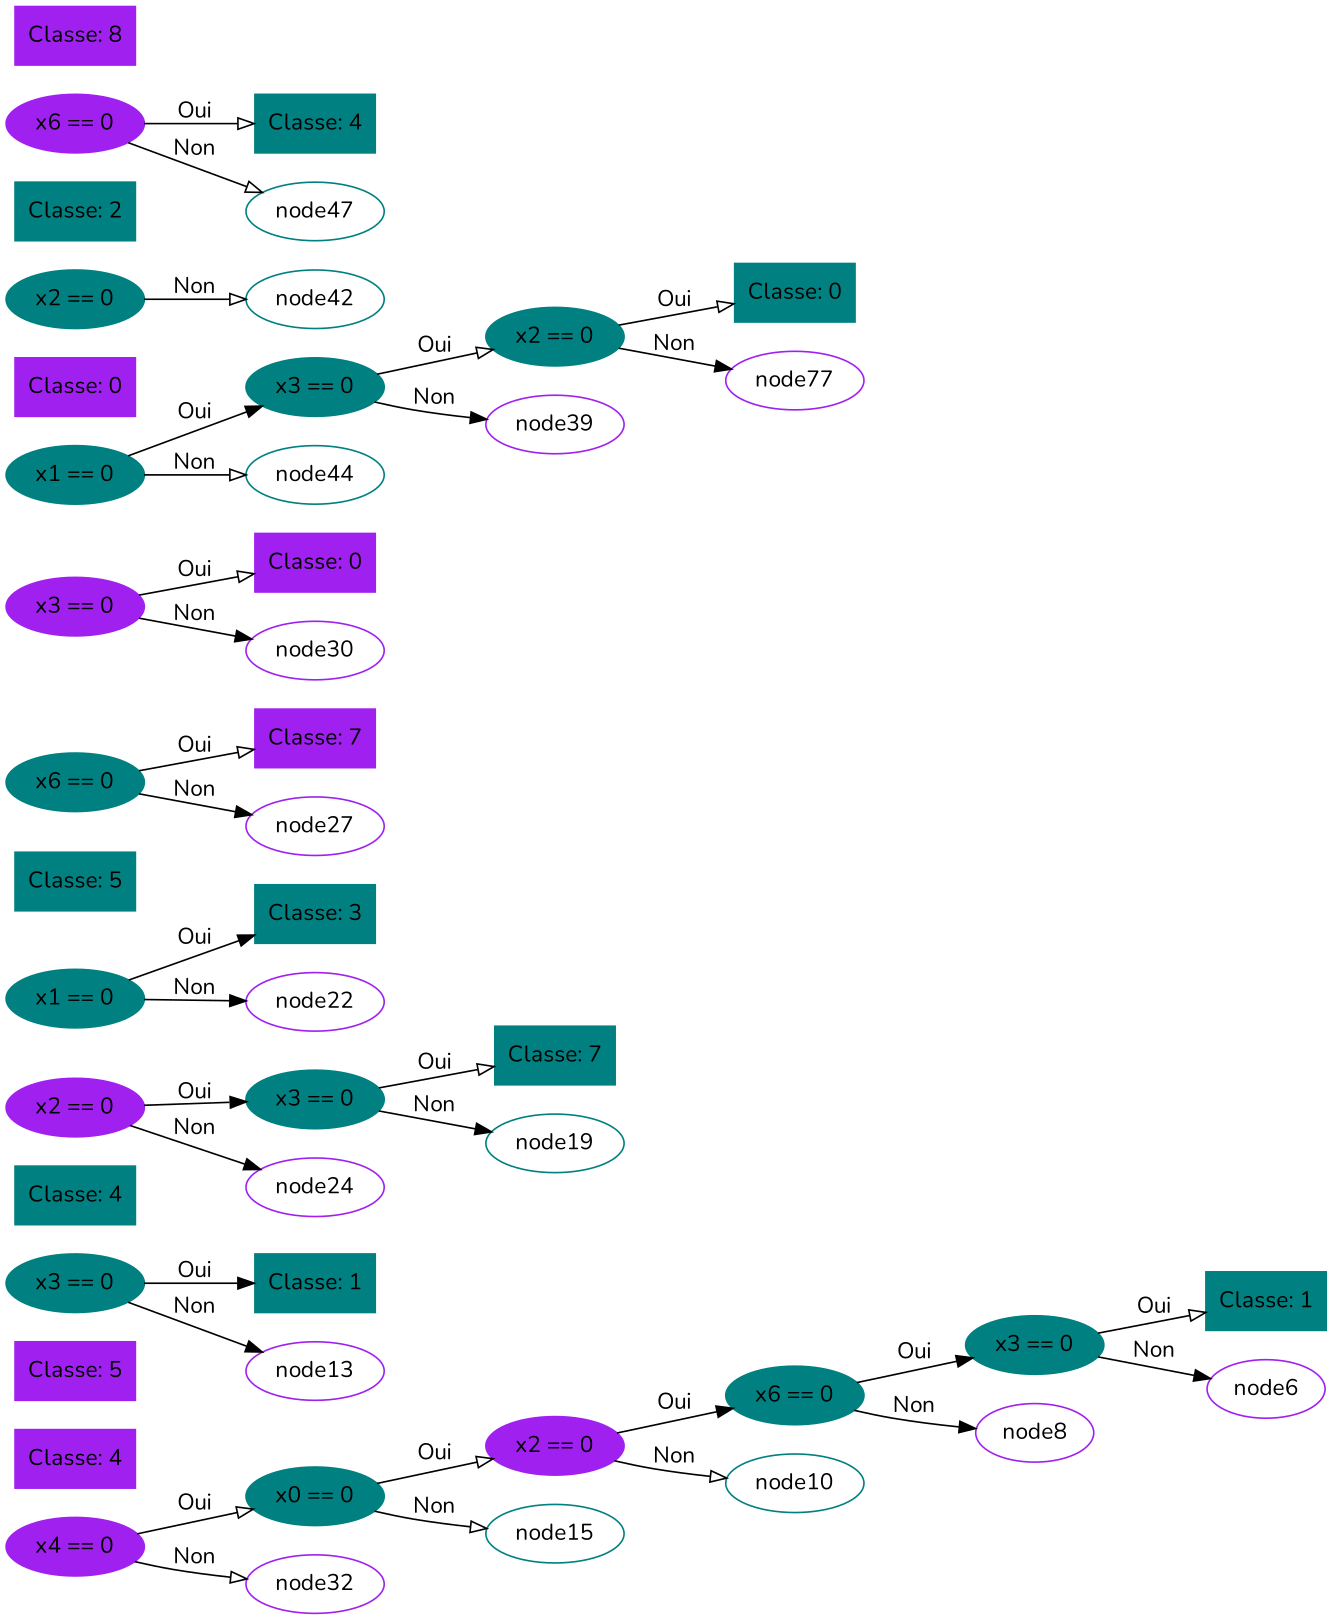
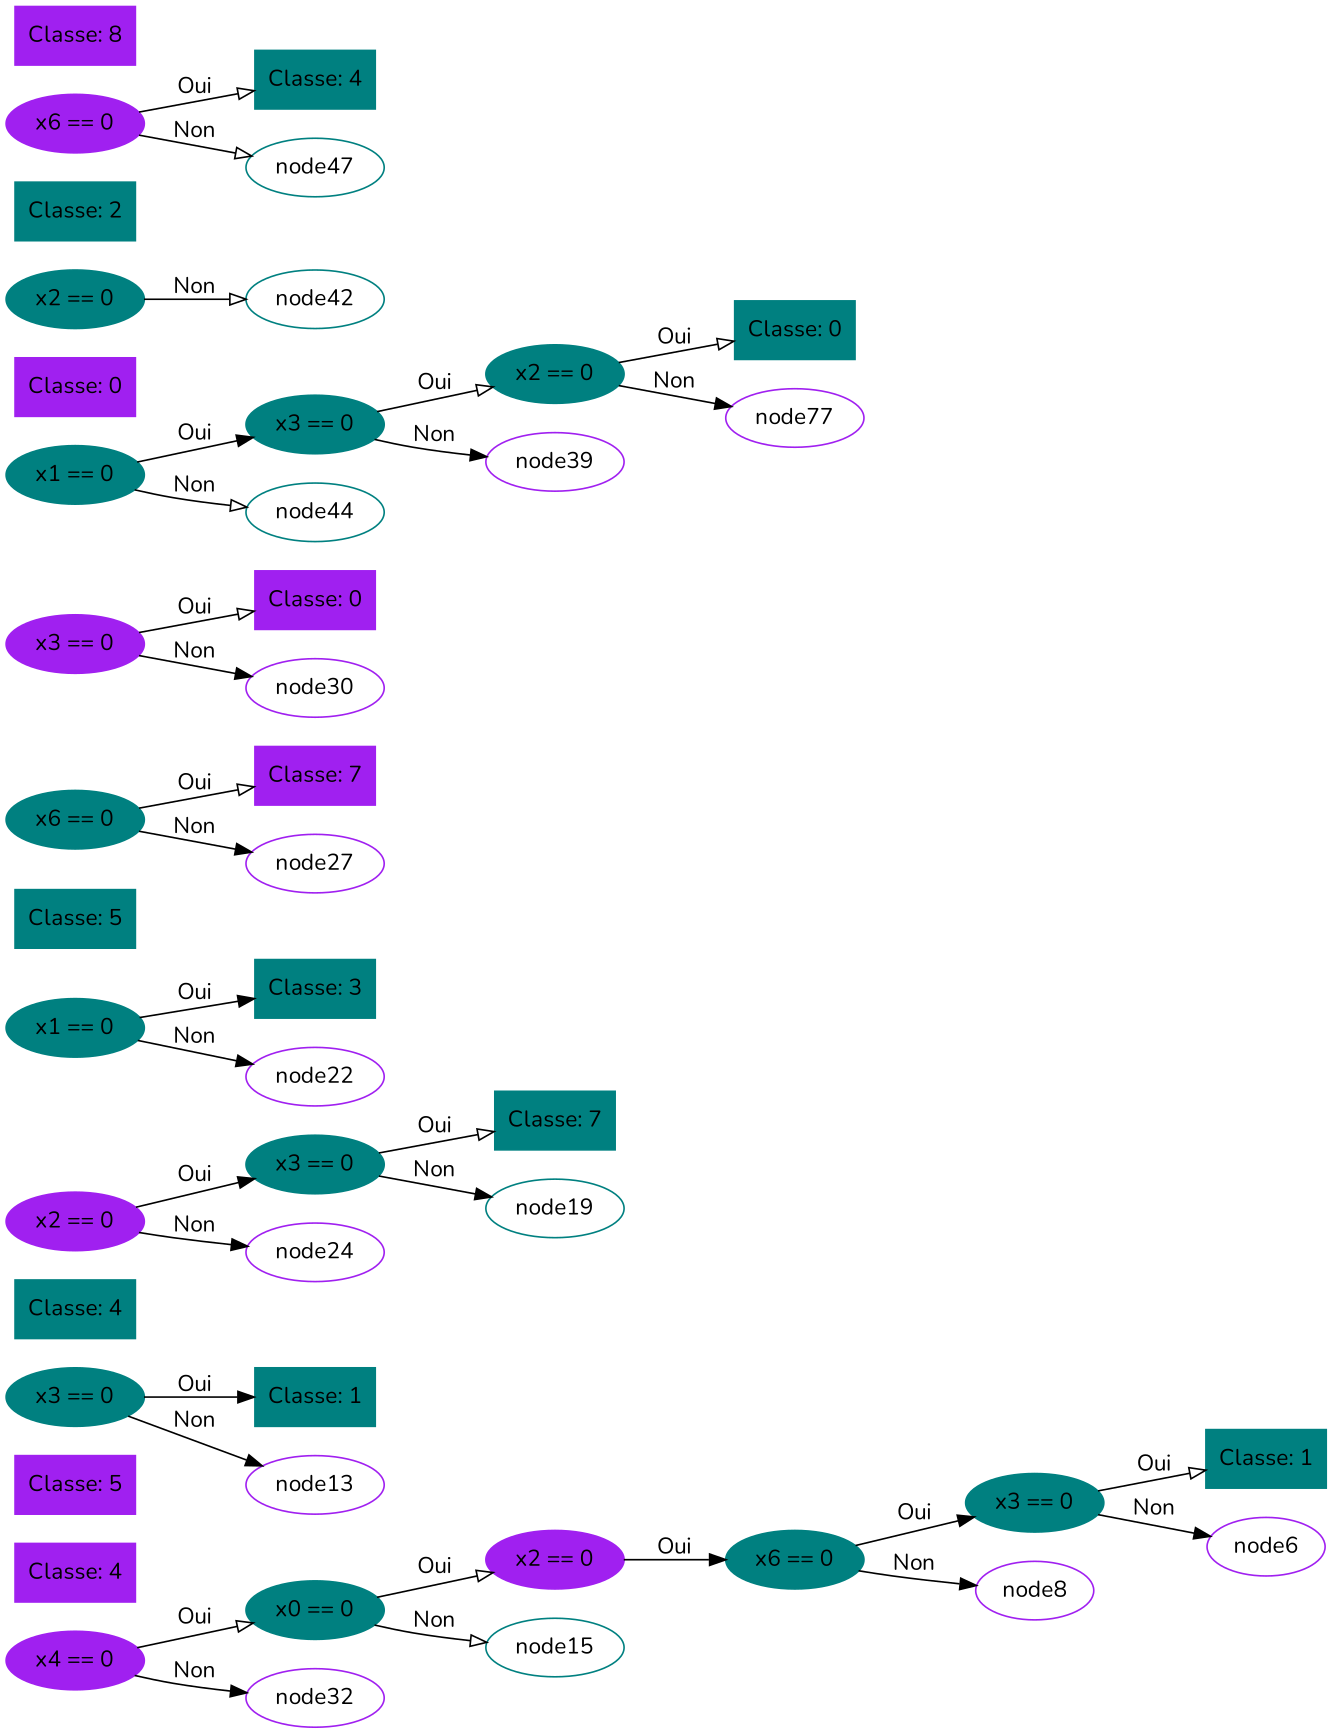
(795, 1483) -> none
(182, 1571) -> (182, 1685)
